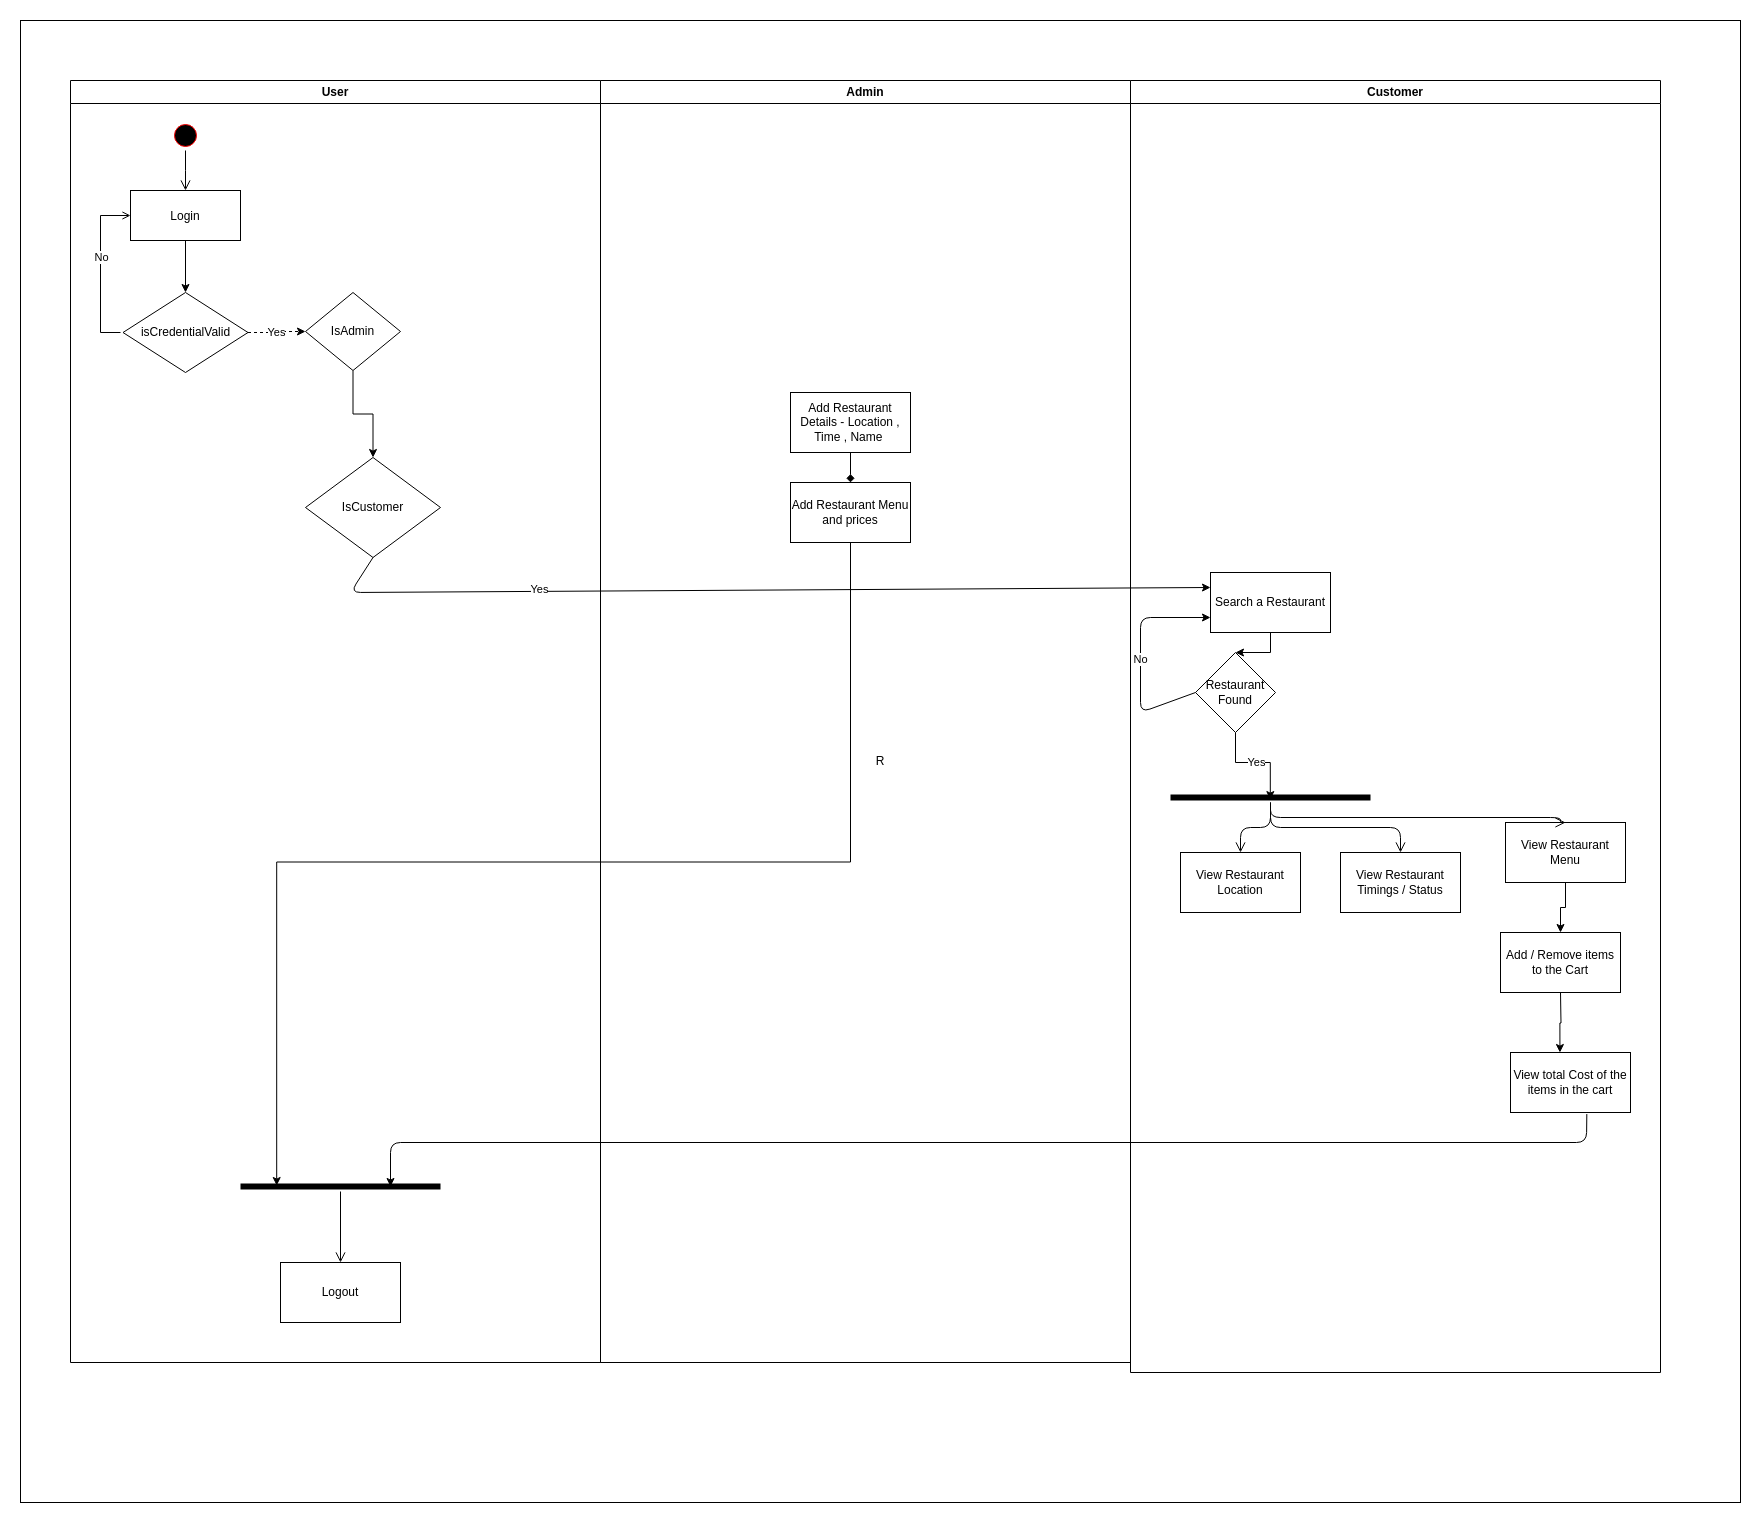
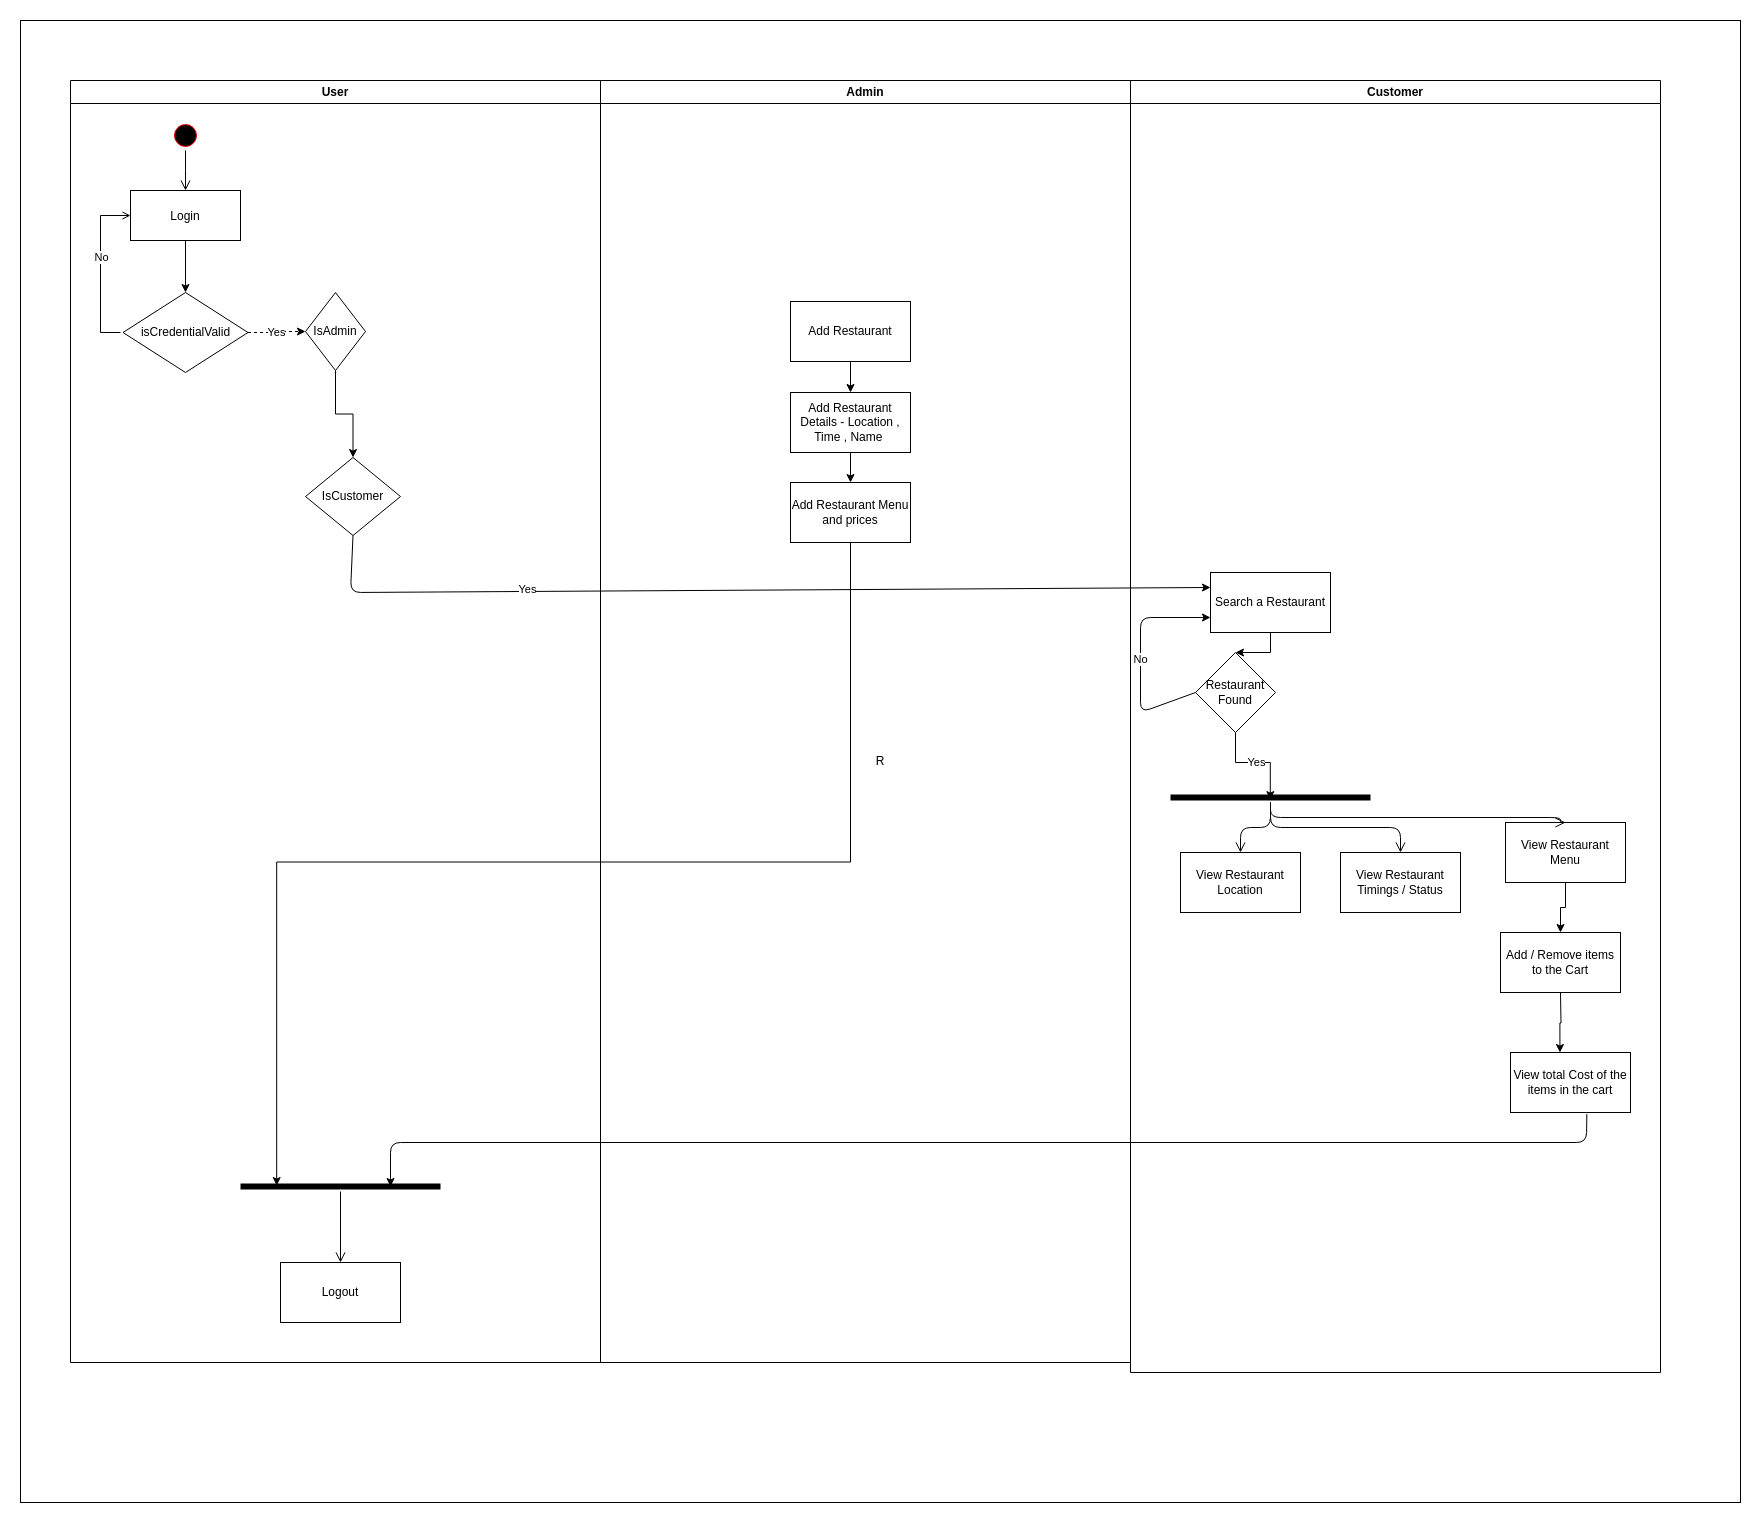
(353, 332) -> (336, 332)
none -> (851, 332)
none -> (851, 381)
(851, 474) -> (851, 474)
(373, 508) -> (353, 497)
